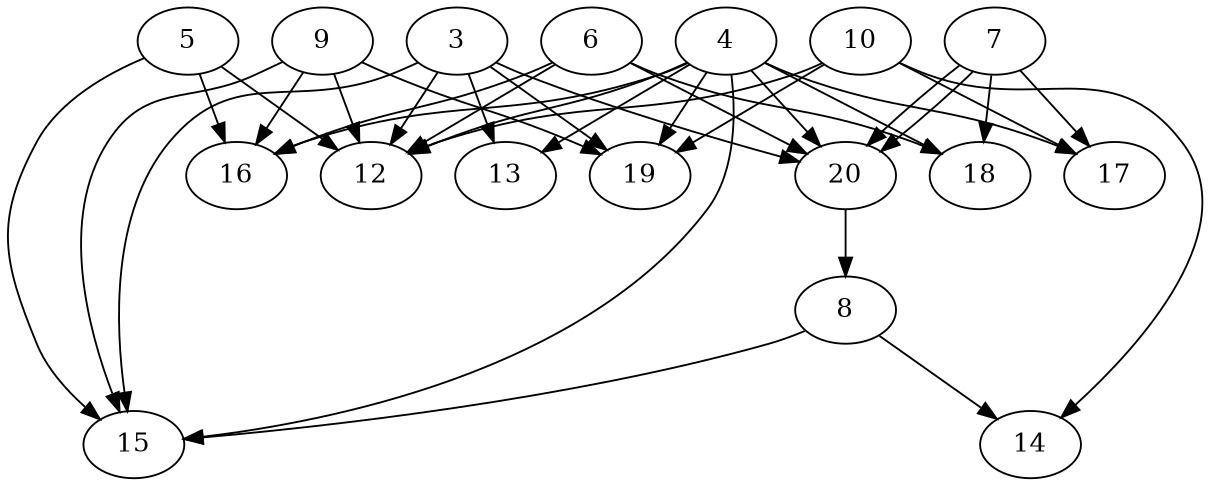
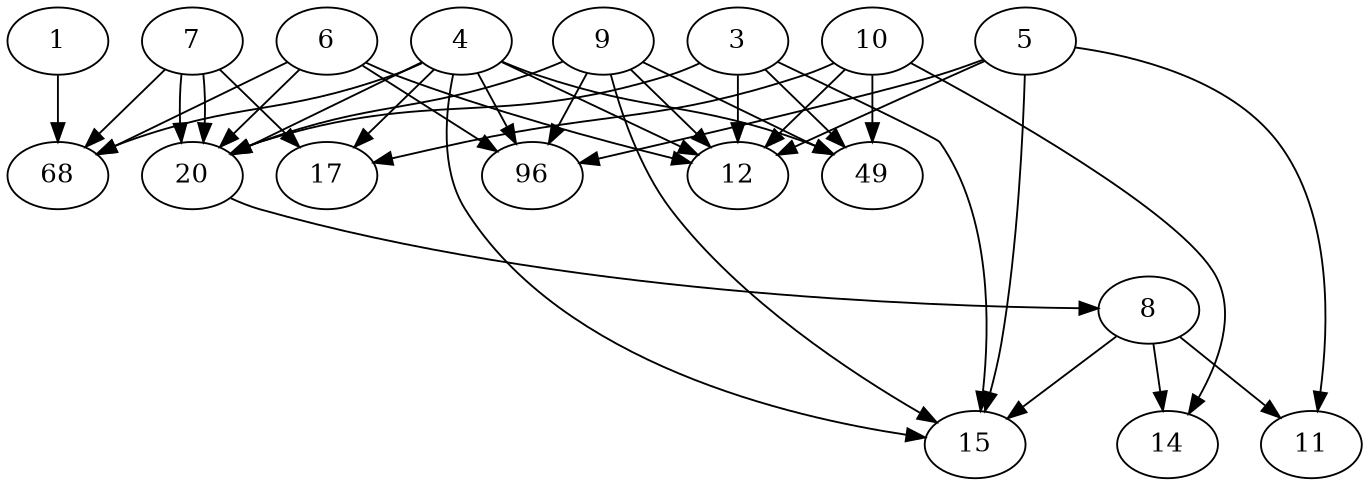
none -> (58, 41)
none -> (406, 105)
(237, 176) -> (532, 176)
(506, 176) -> none
(640, 176) -> (872, 176)
(980, 176) -> (58, 176)
none -> (1311, 445)
